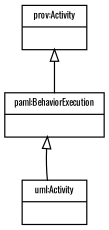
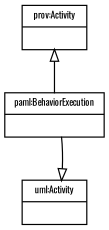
(46, 165) -> (62, 153)
